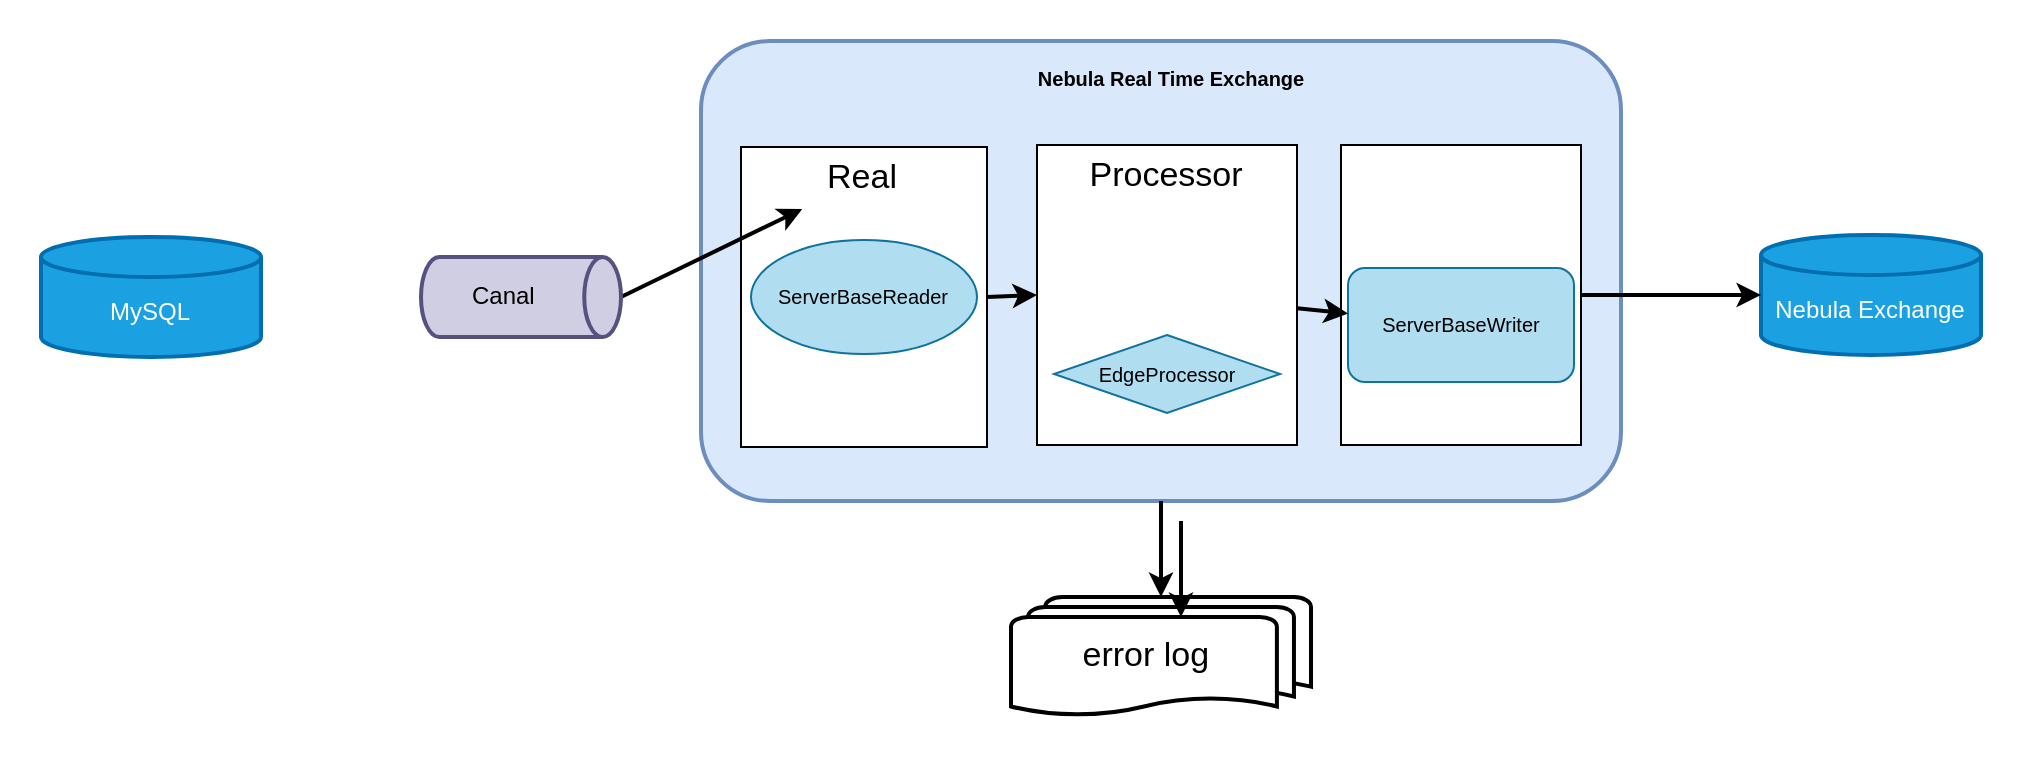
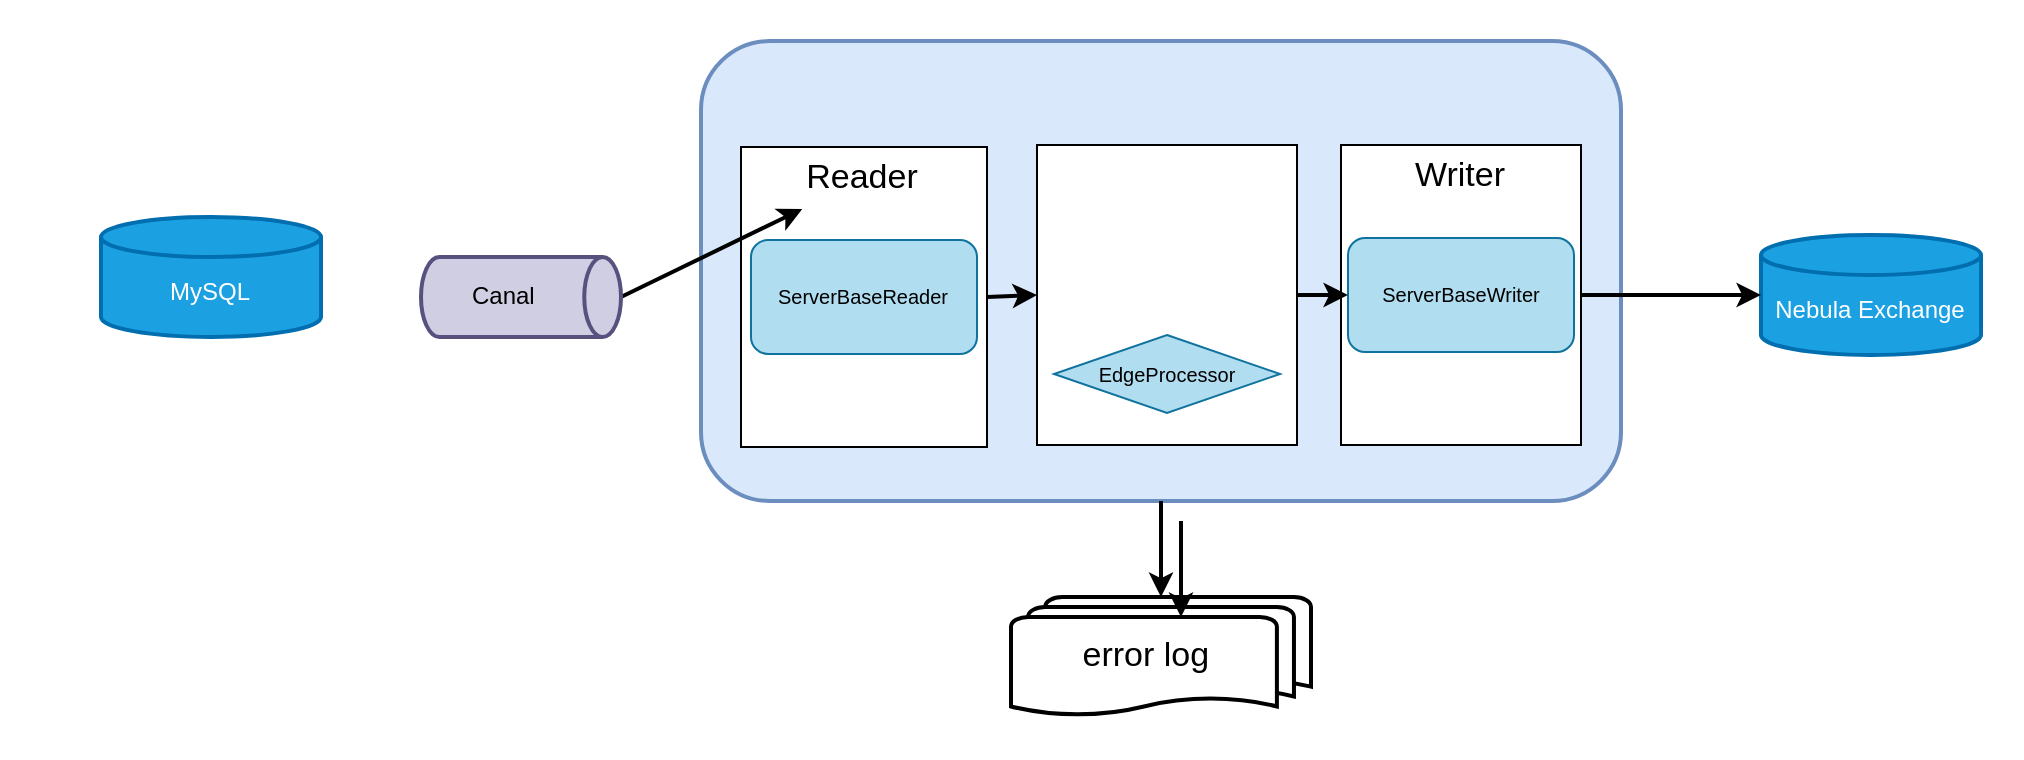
(1171, 71) -> none
(1167, 177) -> none
none -> (1461, 177)
(863, 179) -> (863, 179)
(151, 297) -> (211, 277)
(864, 297) -> (864, 297)
(1461, 325) -> (1461, 295)
